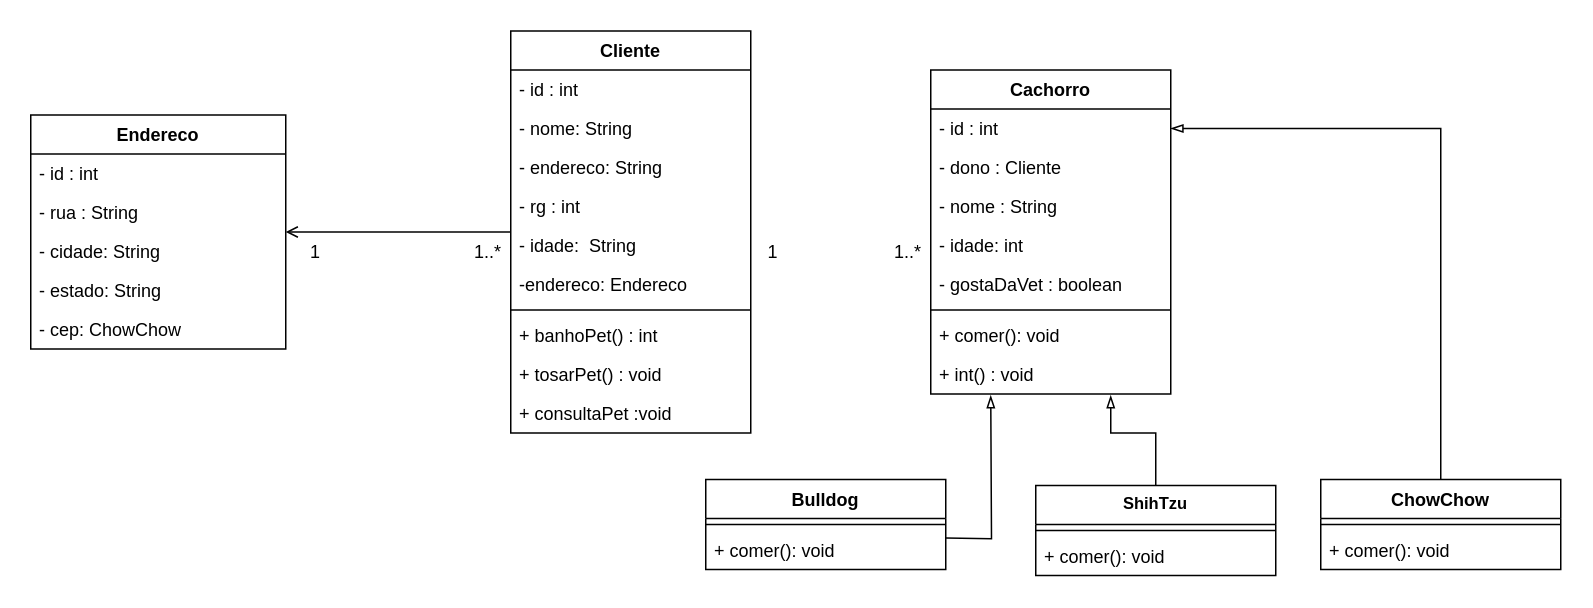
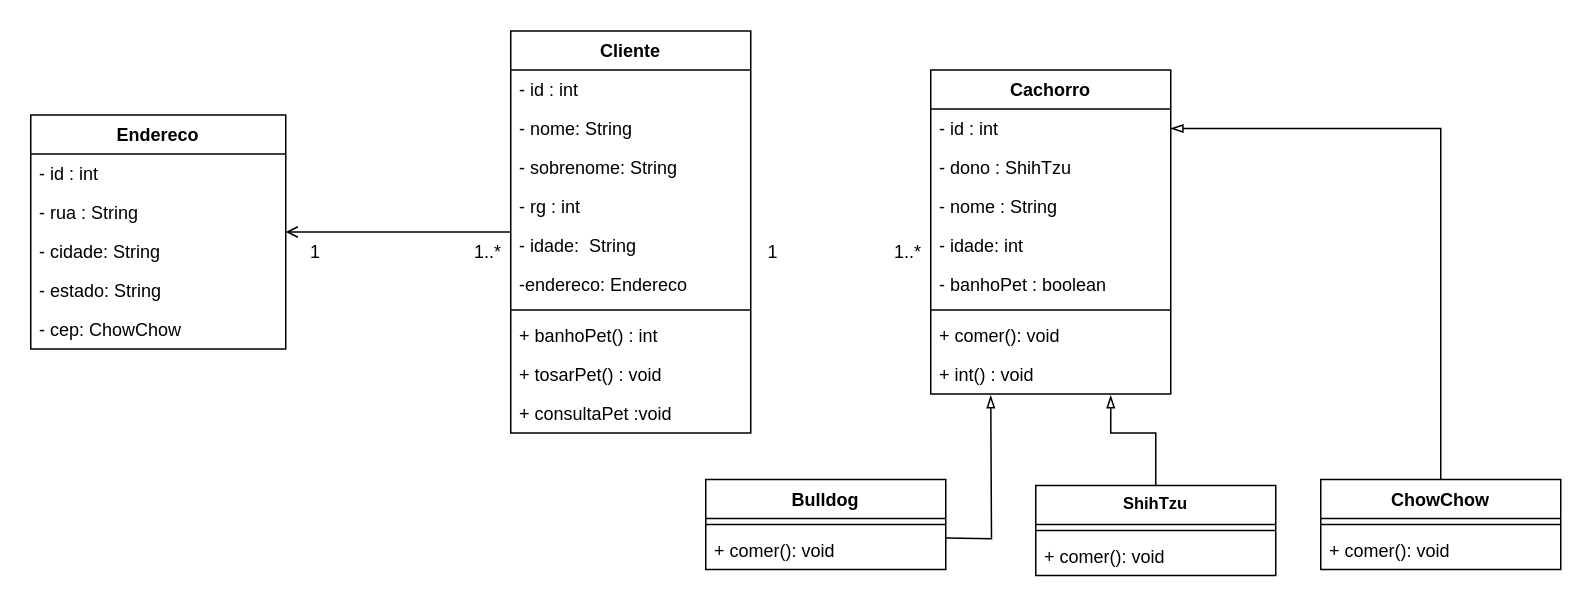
(600, 168) -> (605, 168)
(1006, 168) -> (1008, 168)
(1038, 285) -> (1028, 285)
